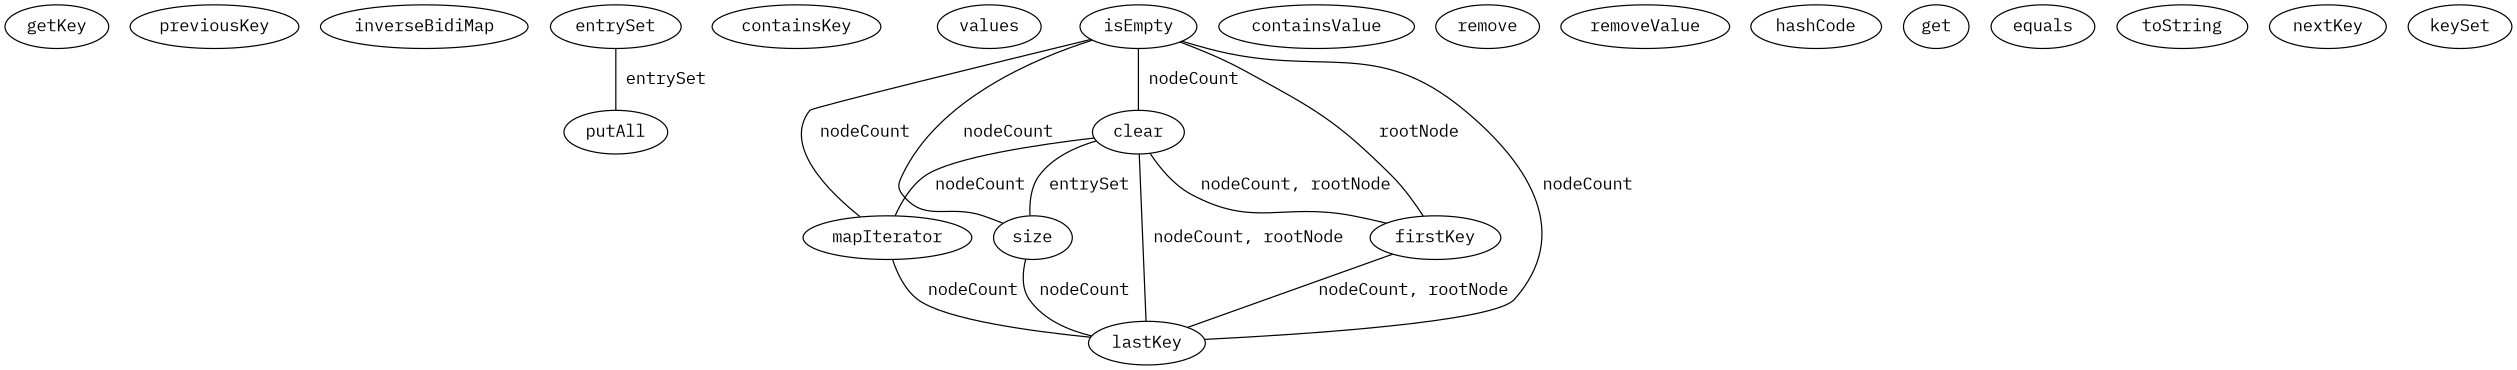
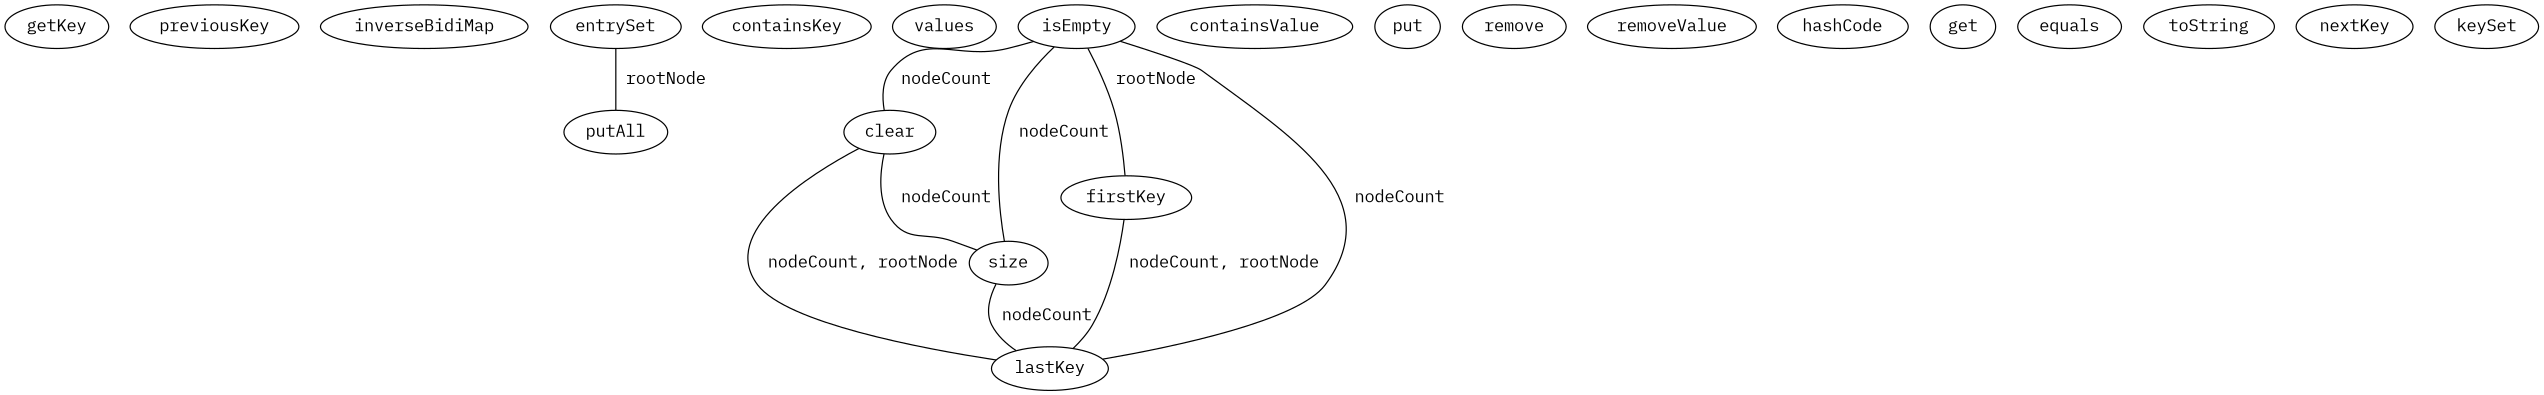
none -> (1408, 27)
(661, 79) -> (661, 79)
(1084, 185) -> (941, 198)
(1259, 213) -> none
(887, 238) -> none
